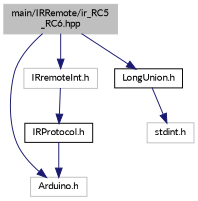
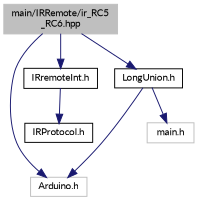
(61, 78) -> (61, 78)
(171, 133) -> (171, 133)
(59, 155) -> (111, 131)
